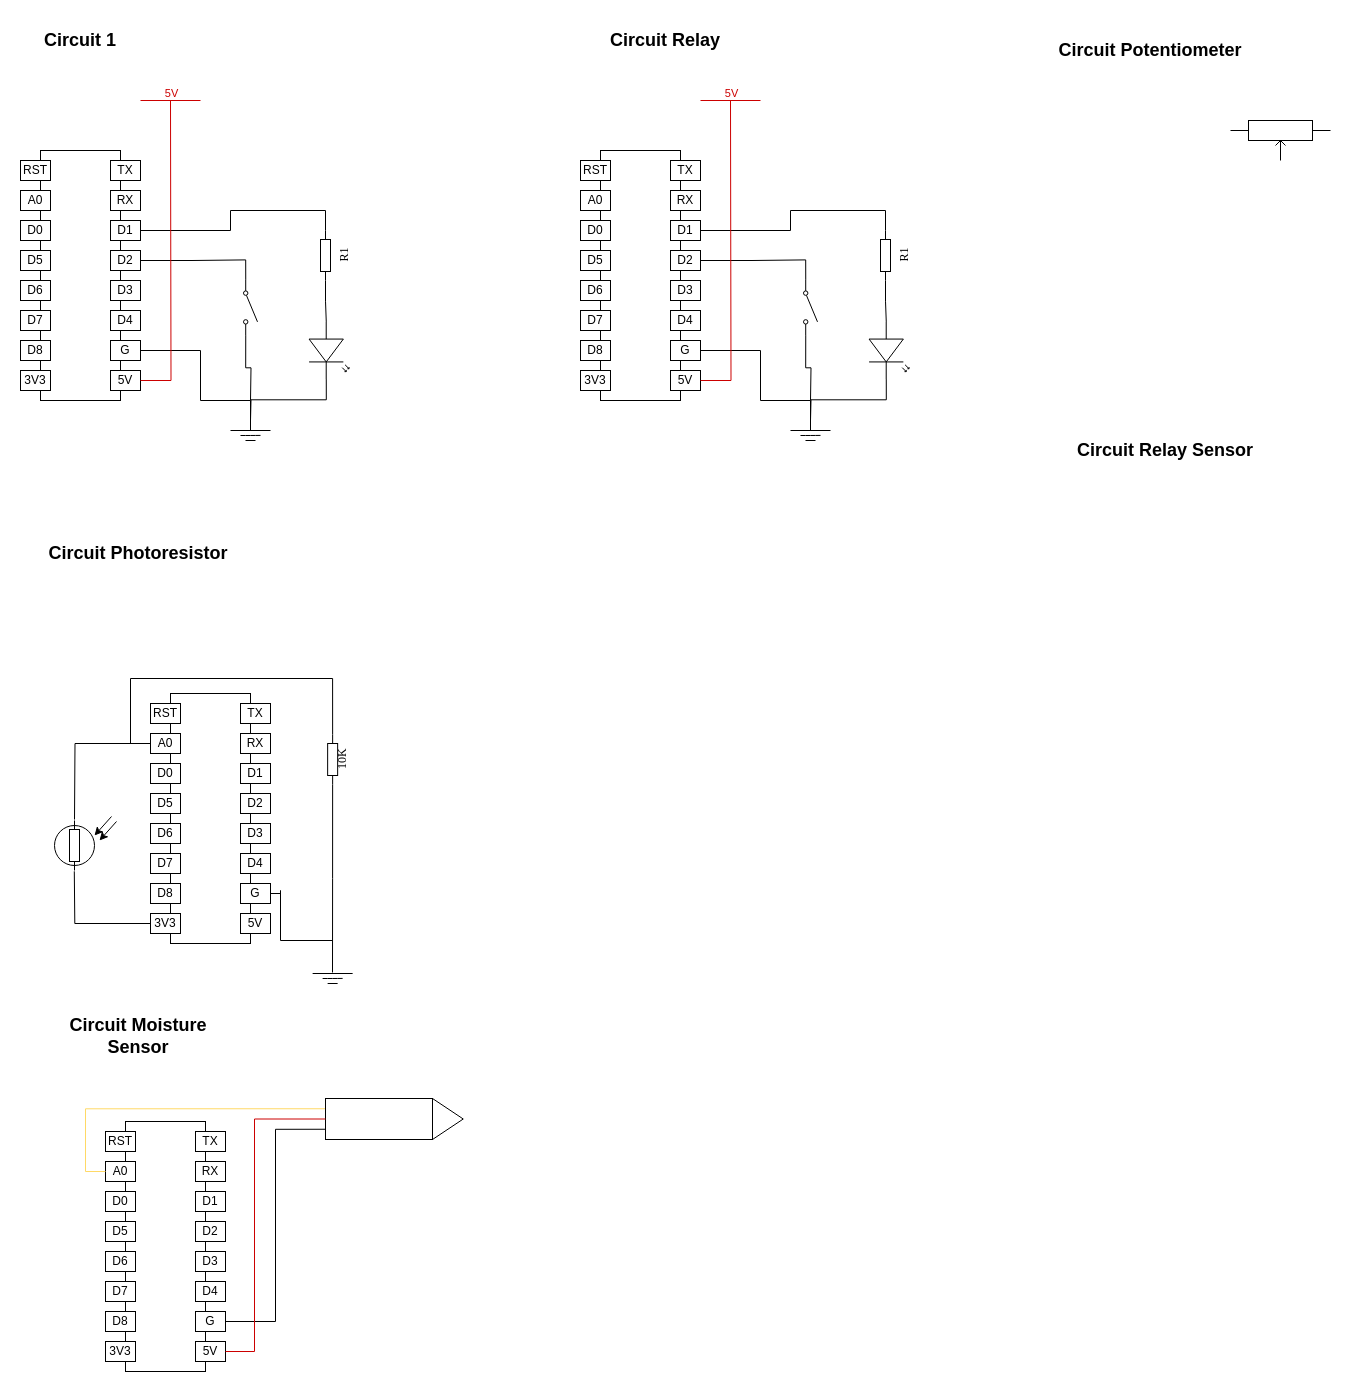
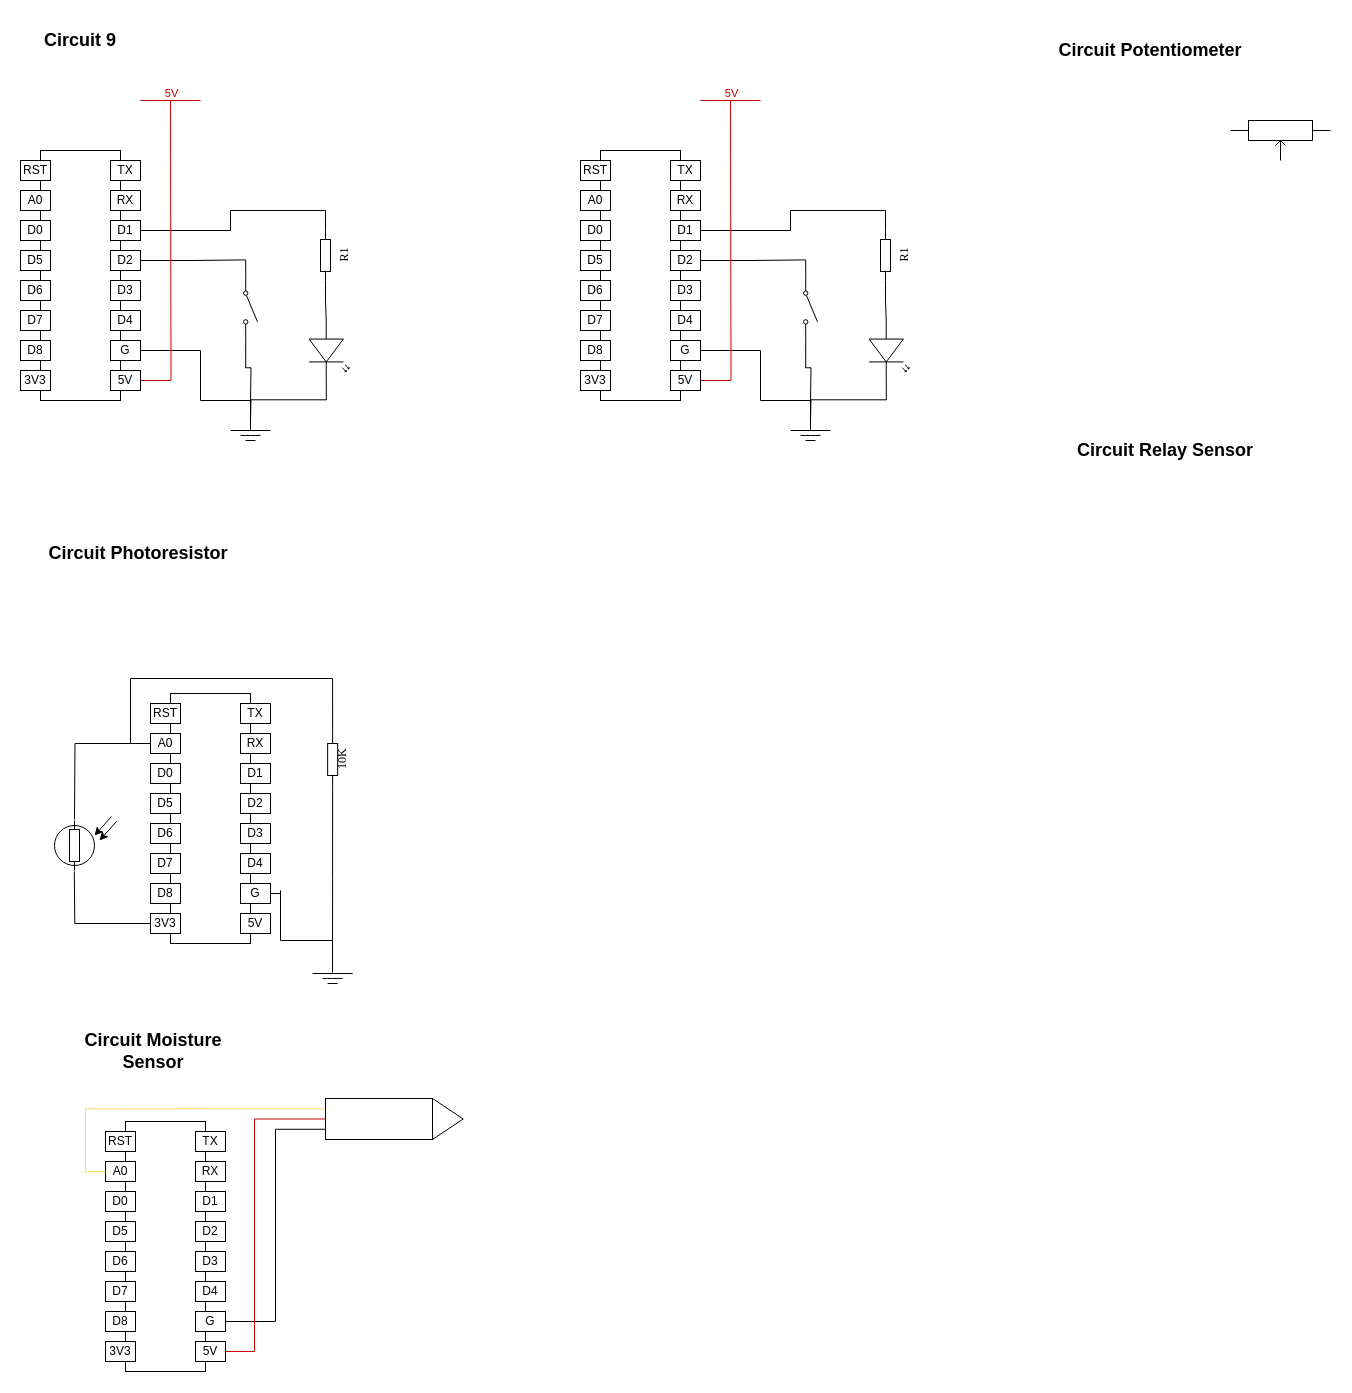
(81, 41) -> (81, 41)
(666, 41) -> none
(139, 1037) -> (154, 1052)
